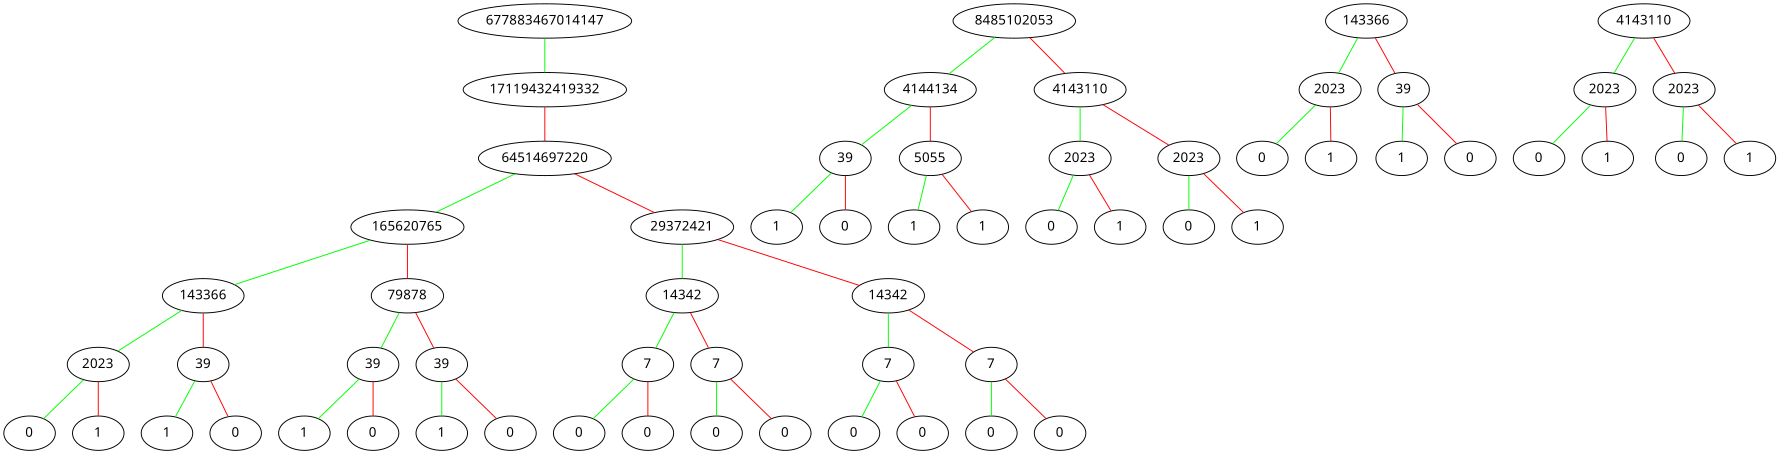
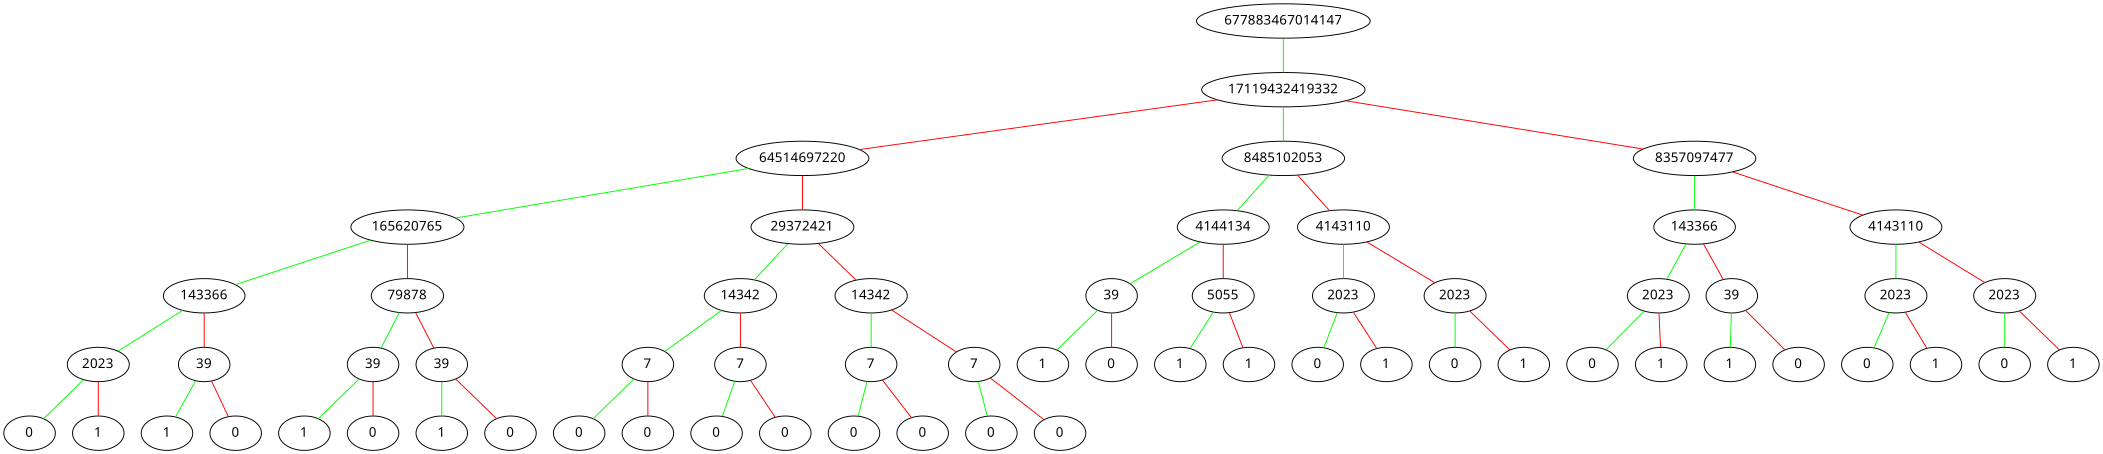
none -> (1283, 124)
none -> (1695, 158)
